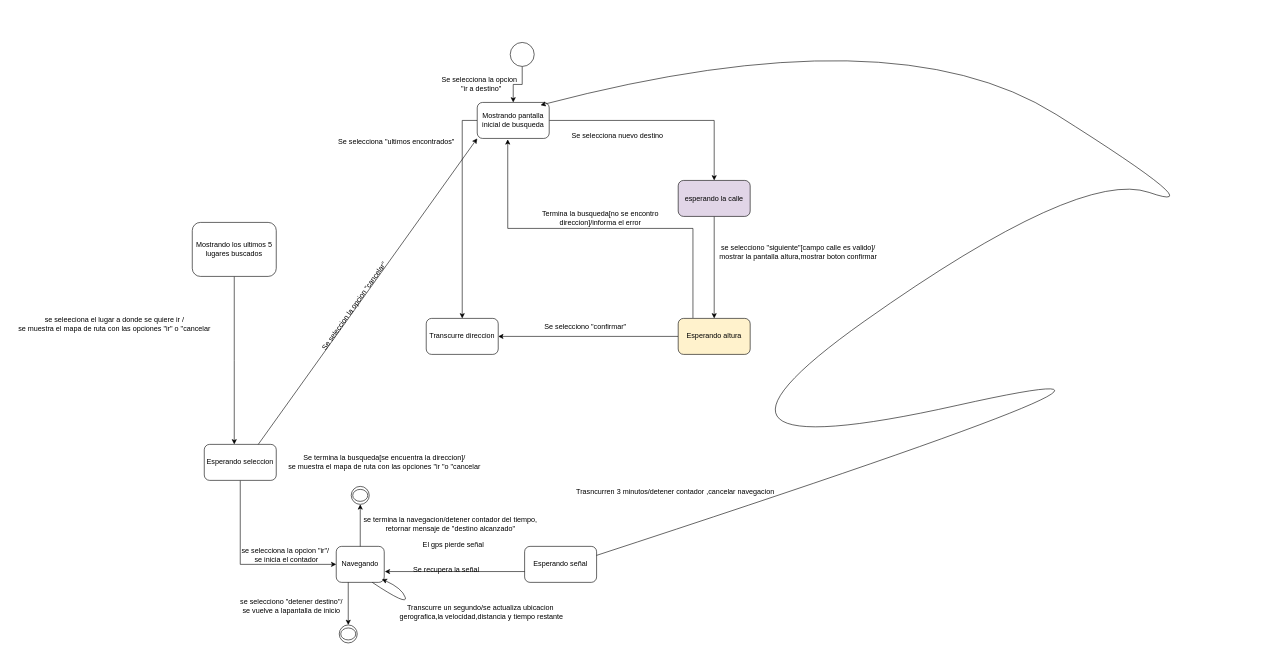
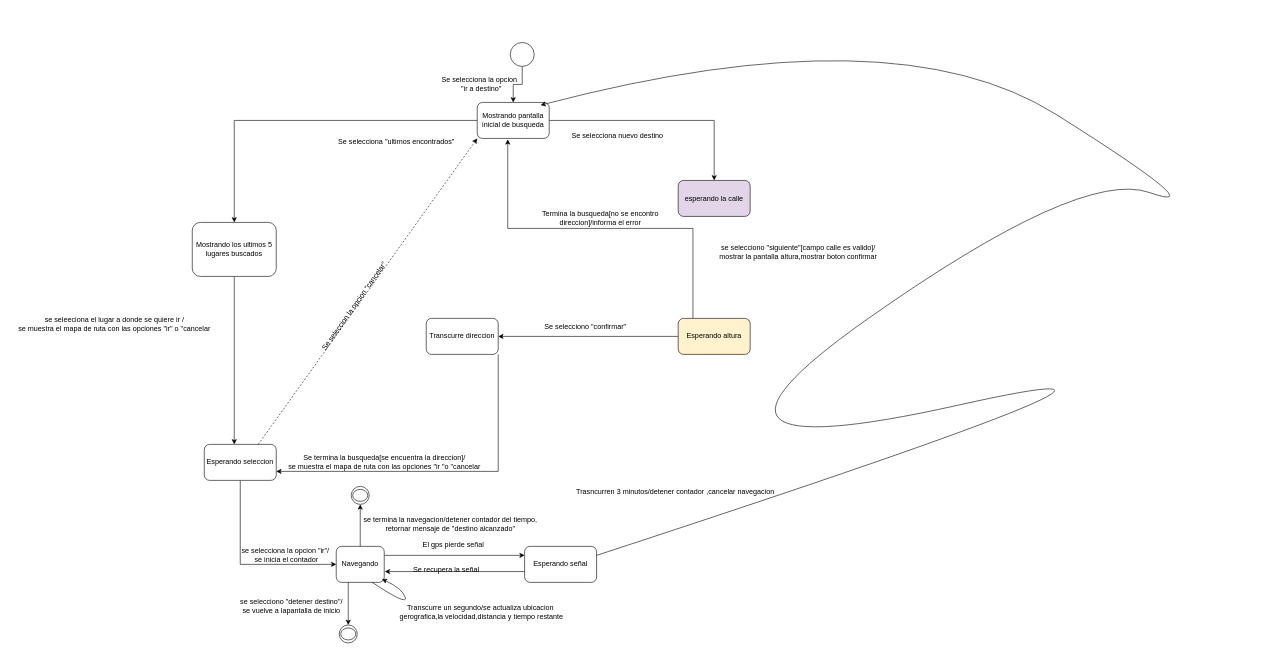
(366, 294) -> (366, 294)
(462, 312) -> (347, 120)
(714, 312) -> none
none -> (390, 471)
none -> (453, 555)
